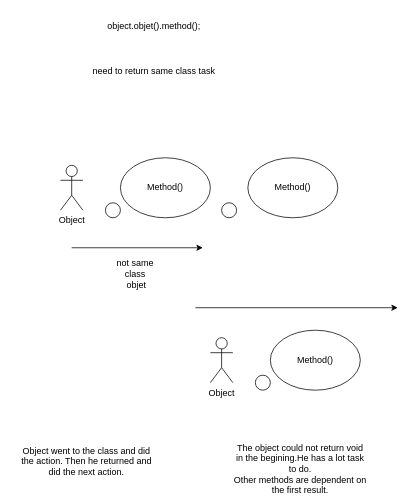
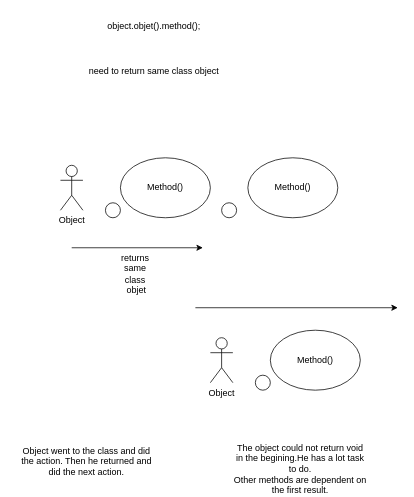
(154, 72) -> (154, 72)
(135, 274) -> (135, 274)
